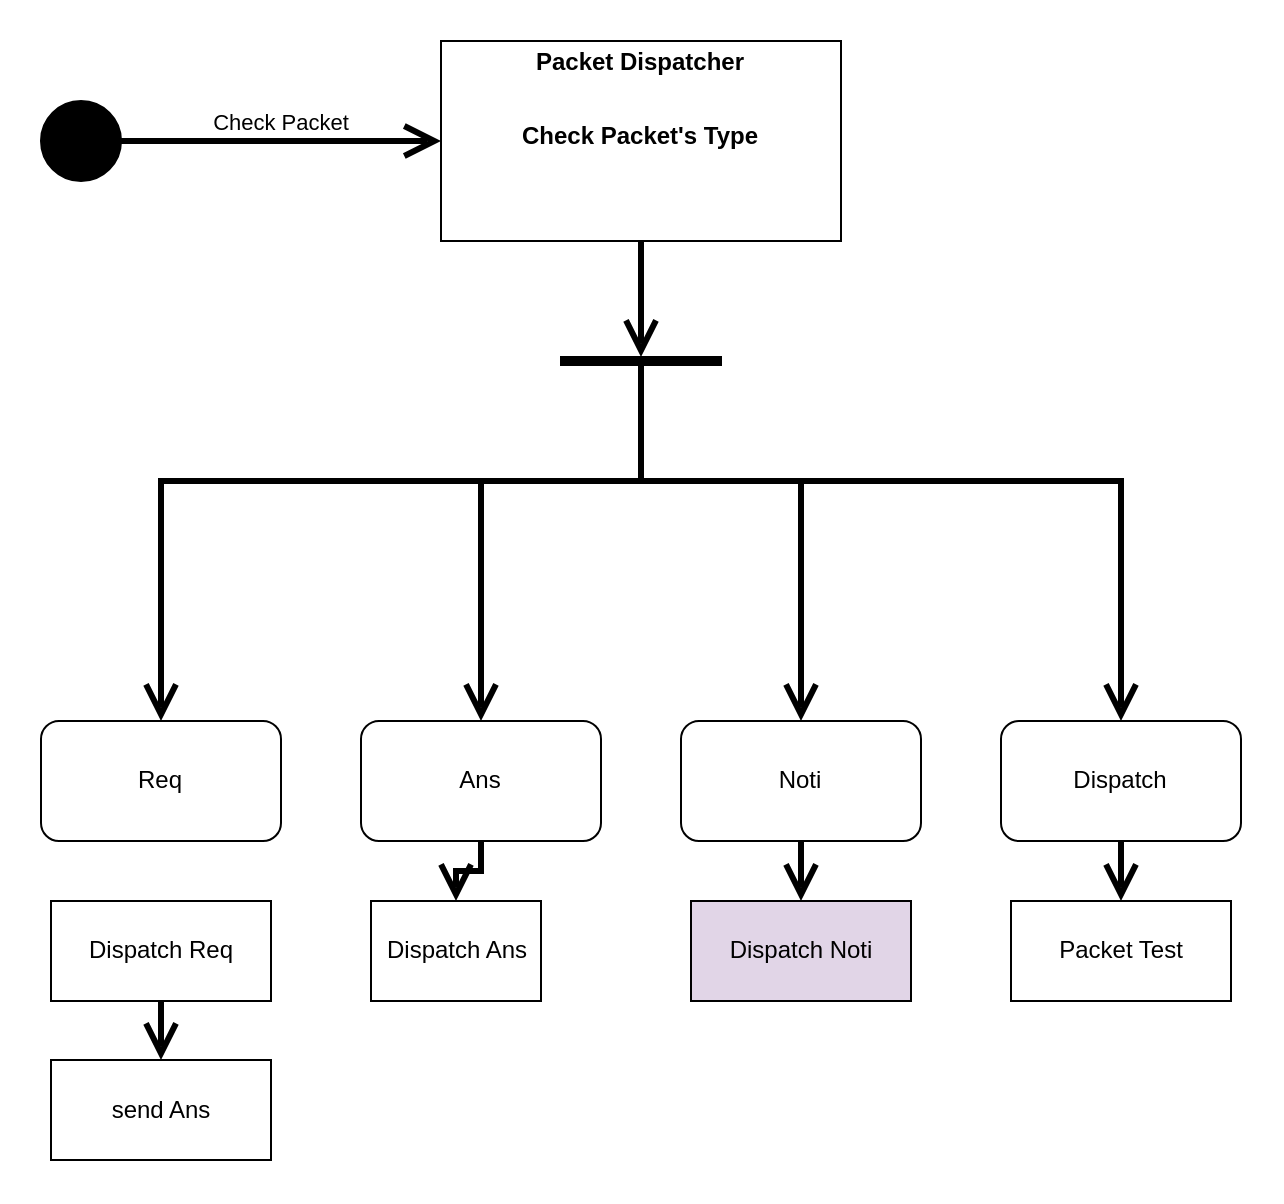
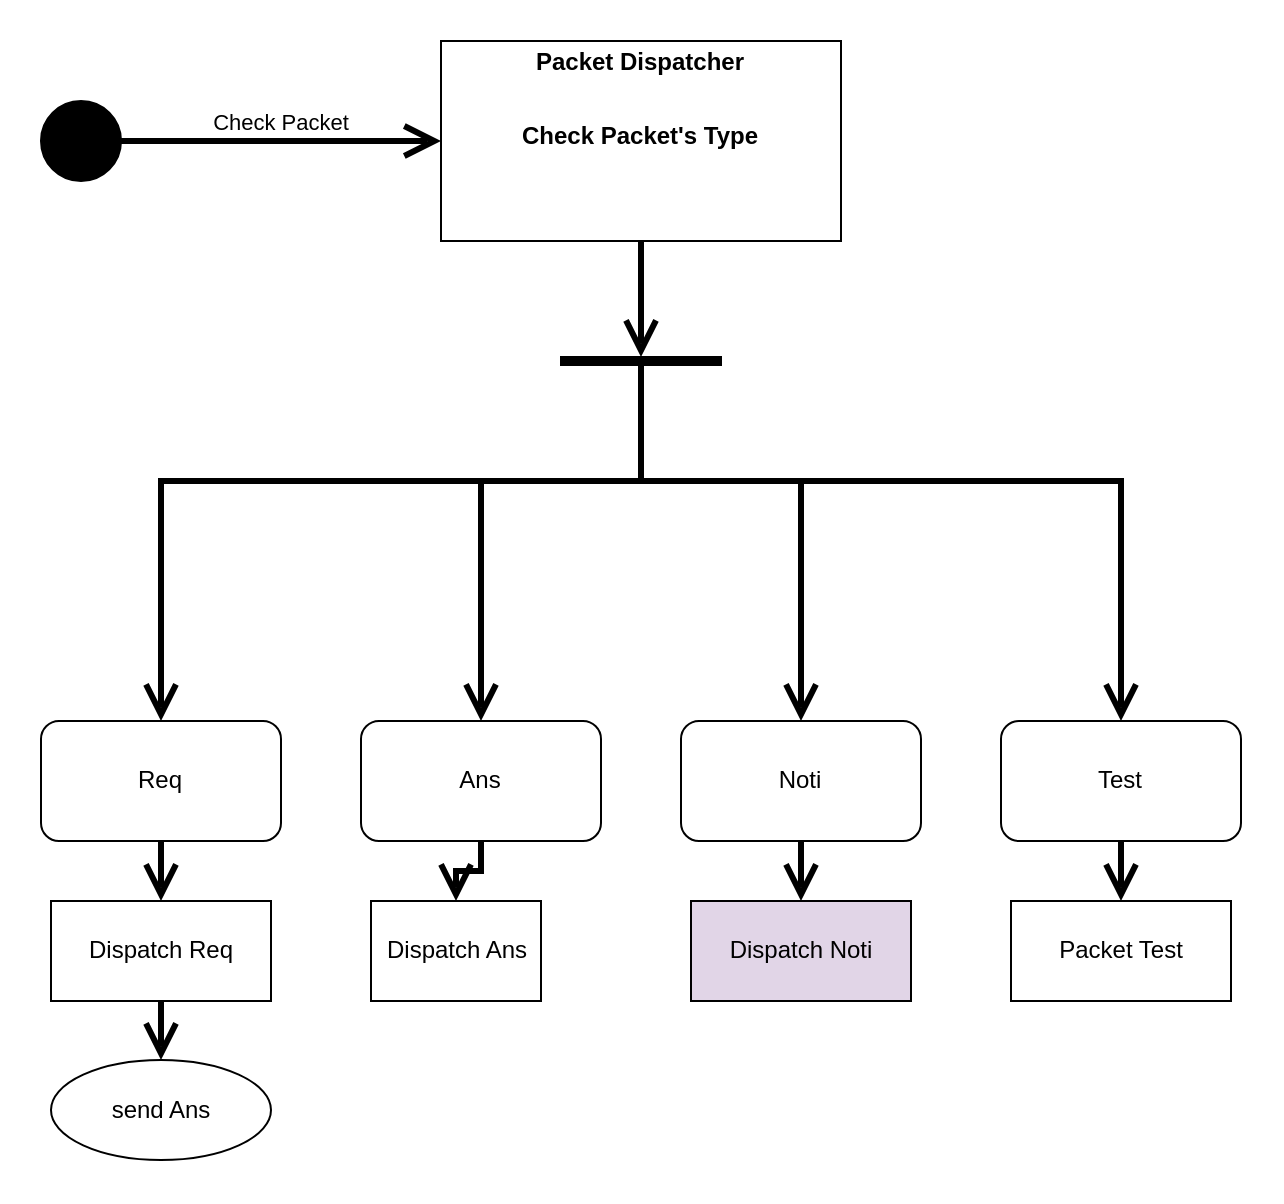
(1121, 781) -> (1121, 781)
none -> (161, 864)
(161, 1110) -> (161, 1110)
